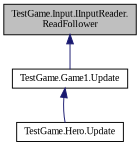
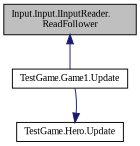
(70, 20) -> (70, 20)
(64, 110) -> (76, 101)
